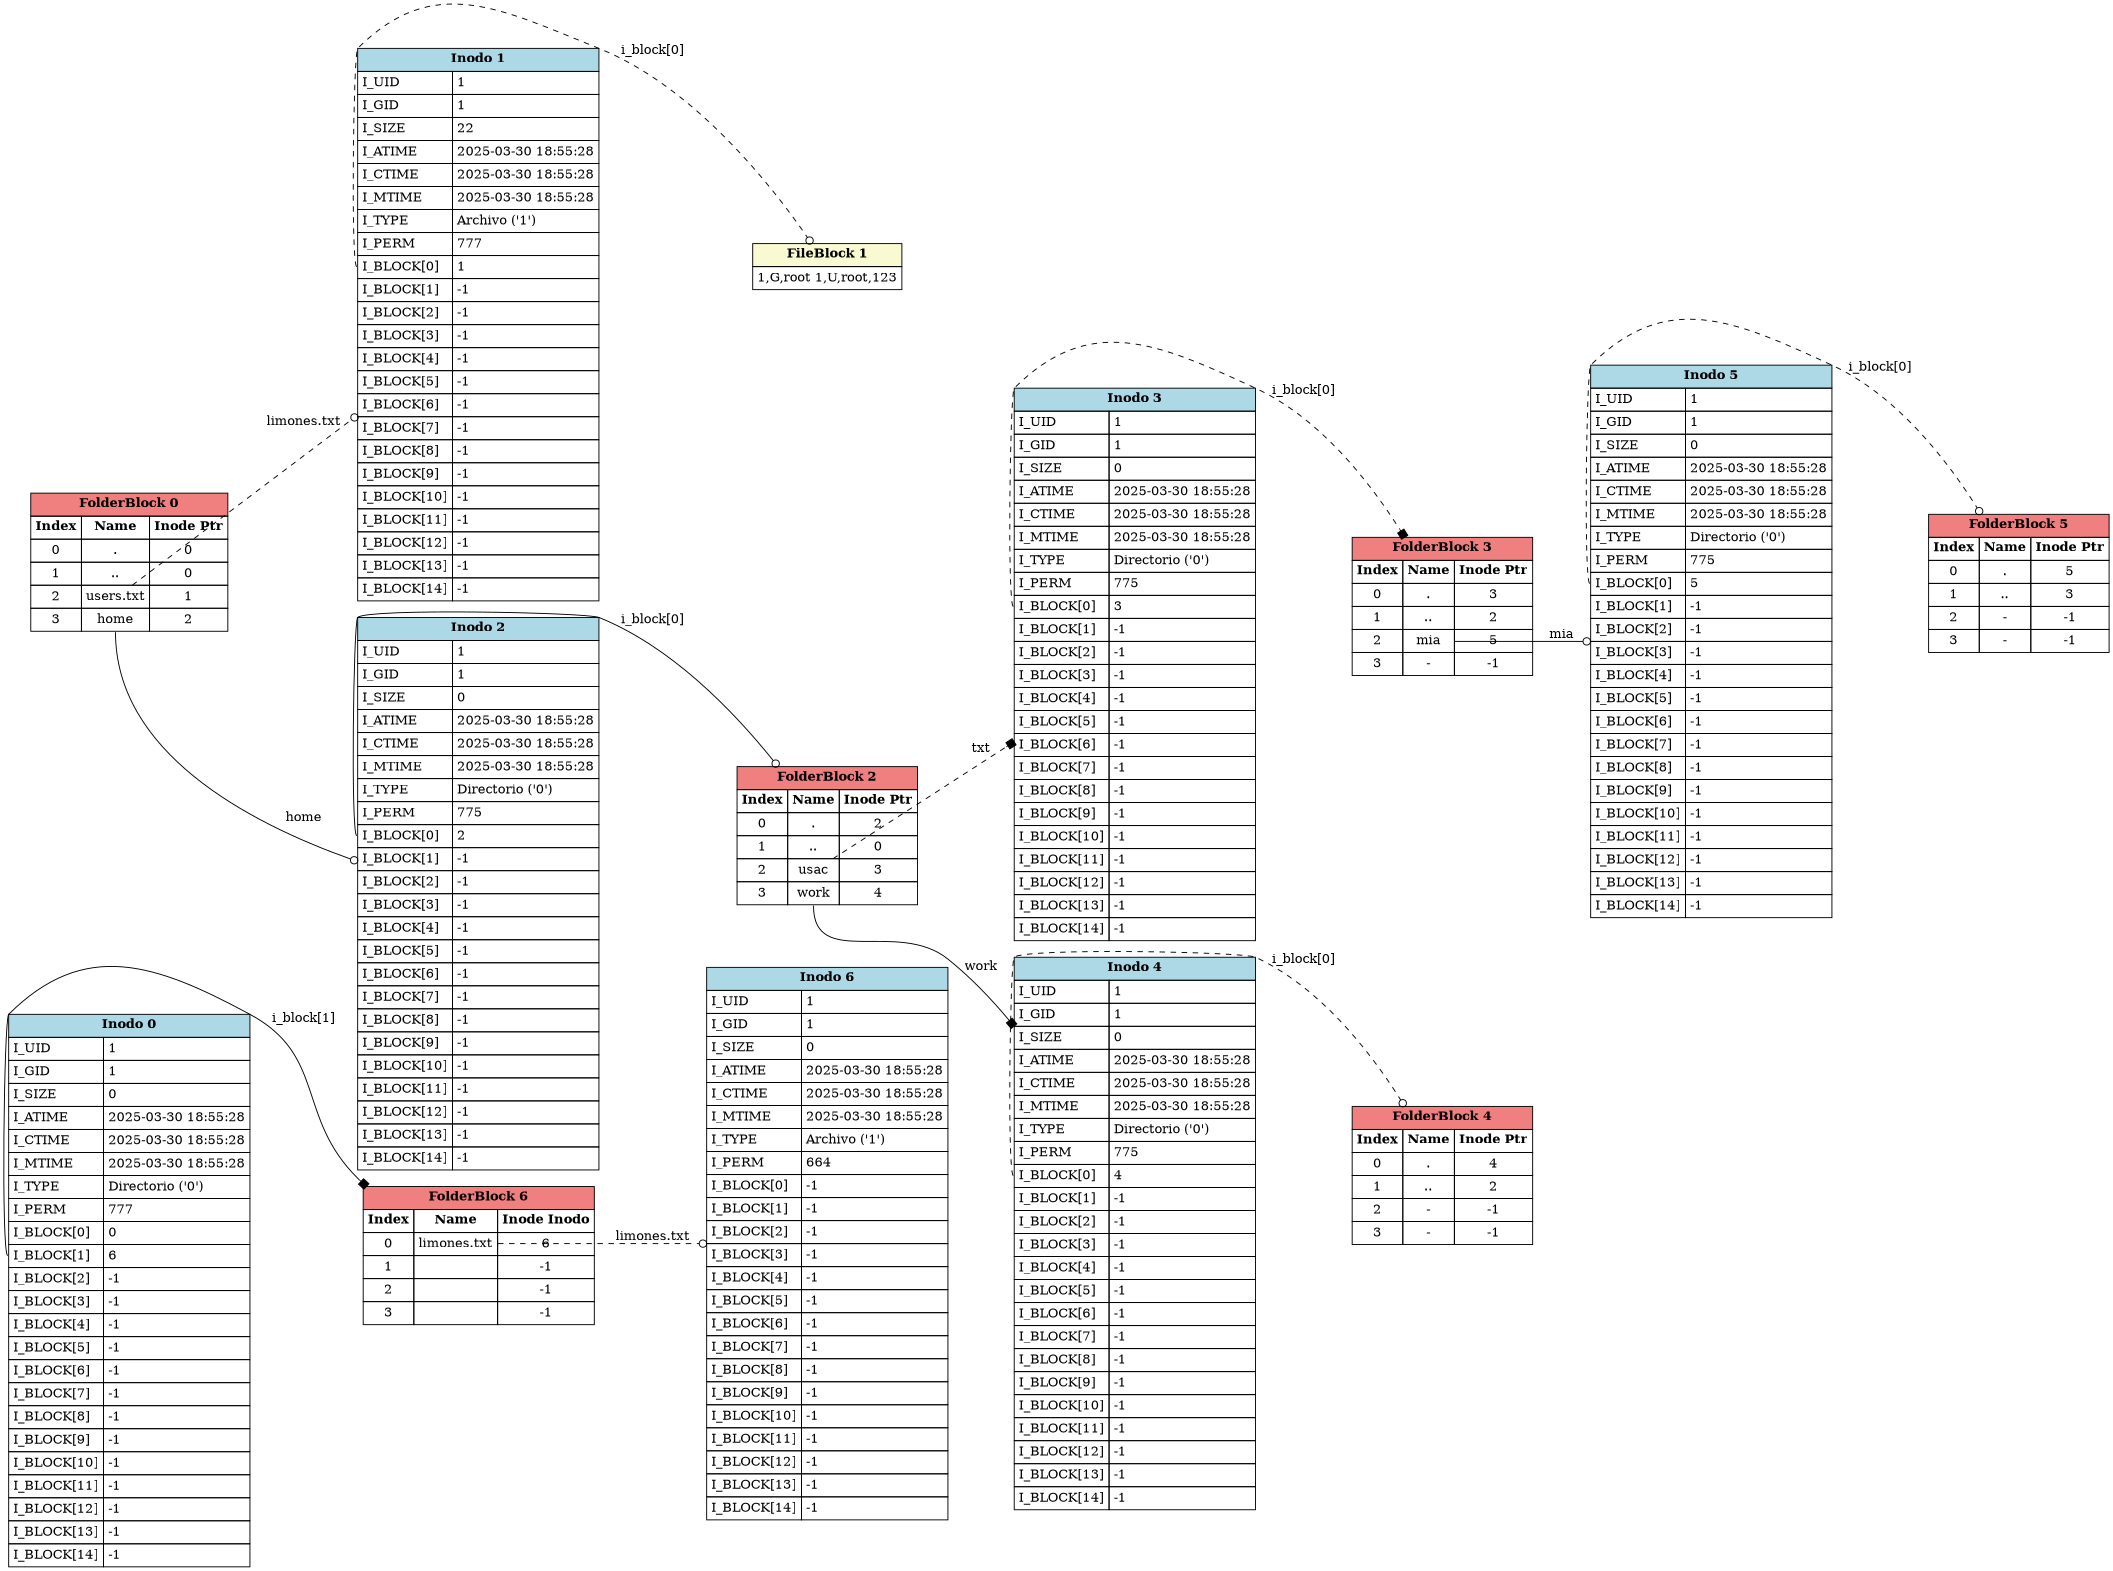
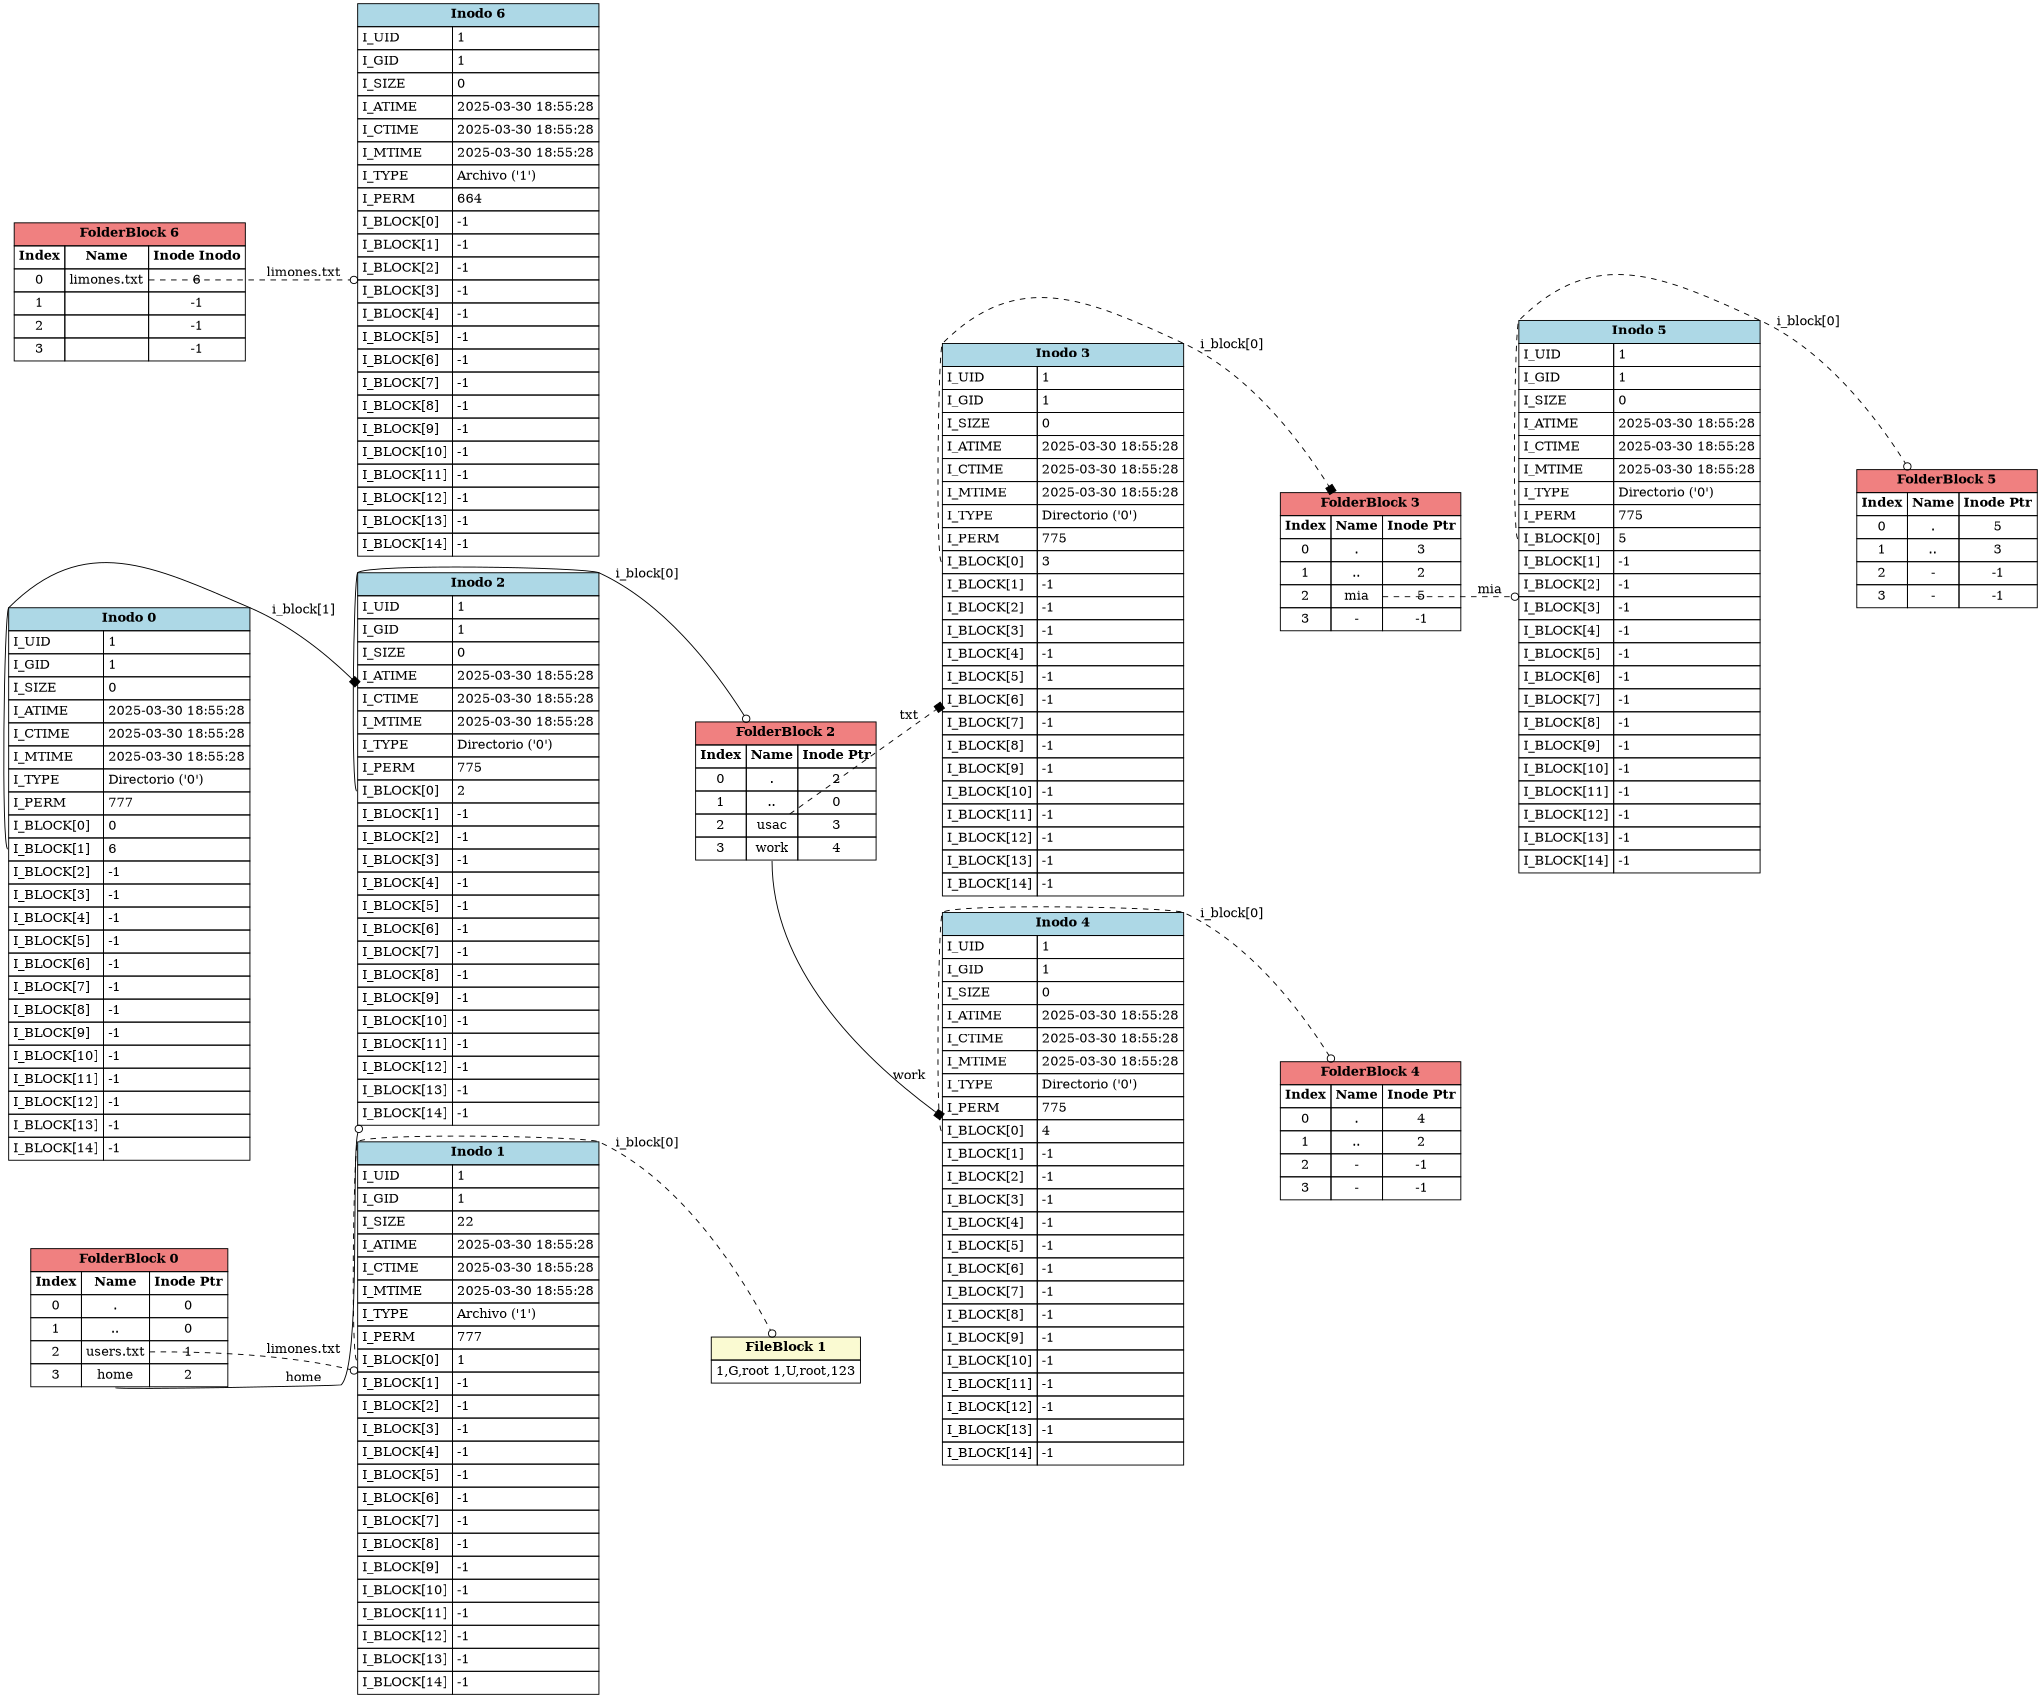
(1519, 641) -> (1447, 597)
(108, 967) -> (68, 569)
